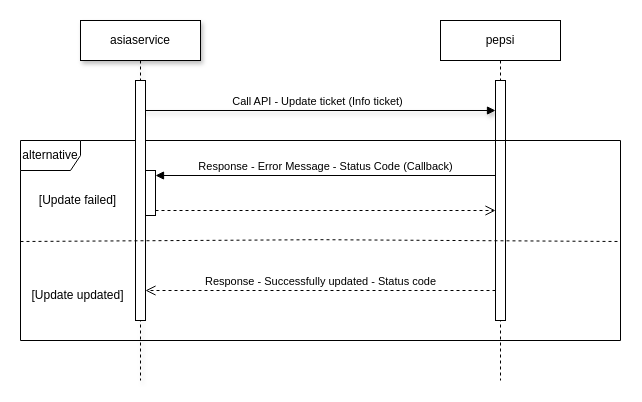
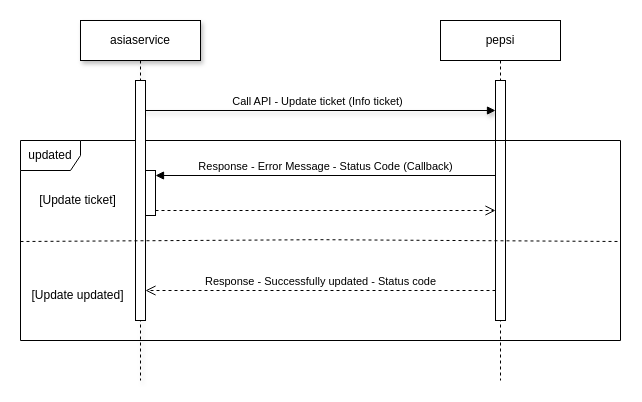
(51, 156) -> (51, 156)
(78, 201) -> (78, 201)
